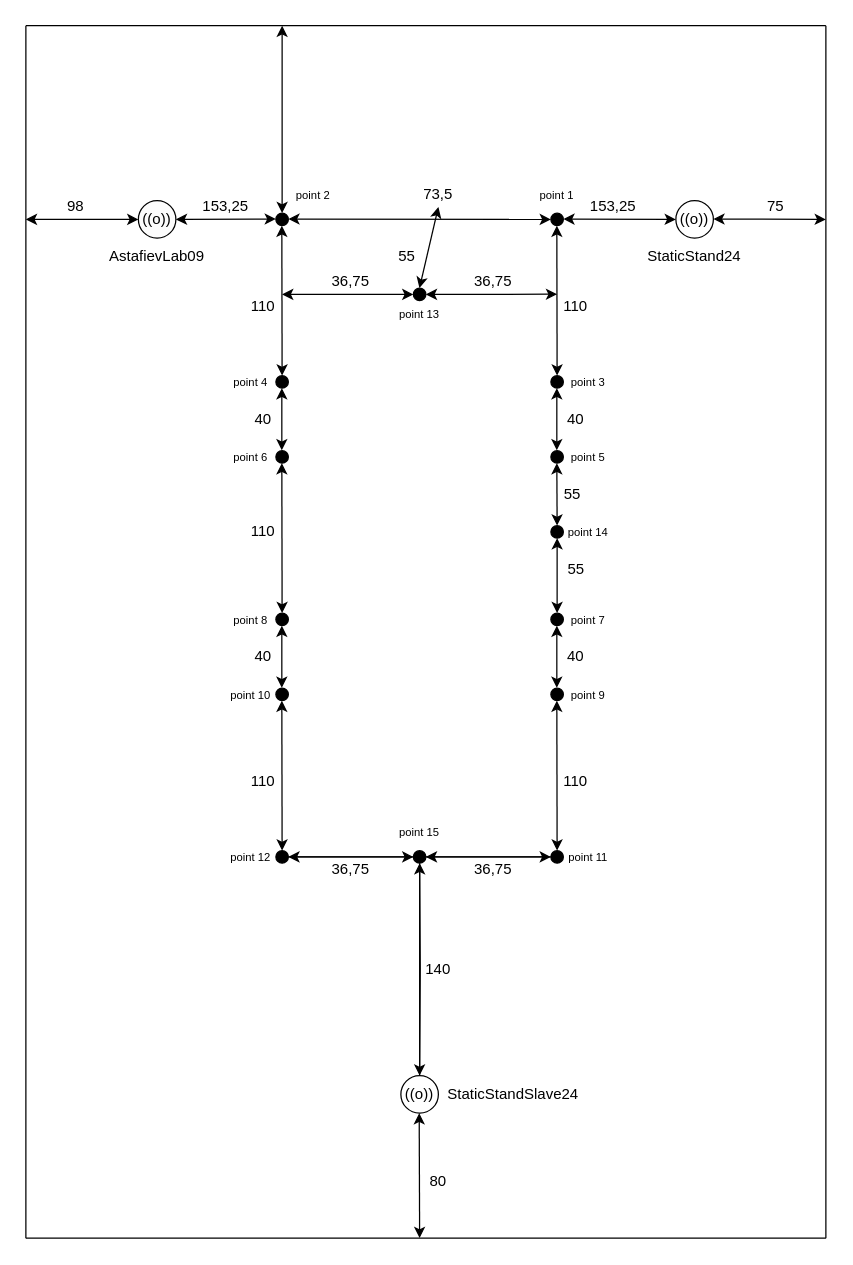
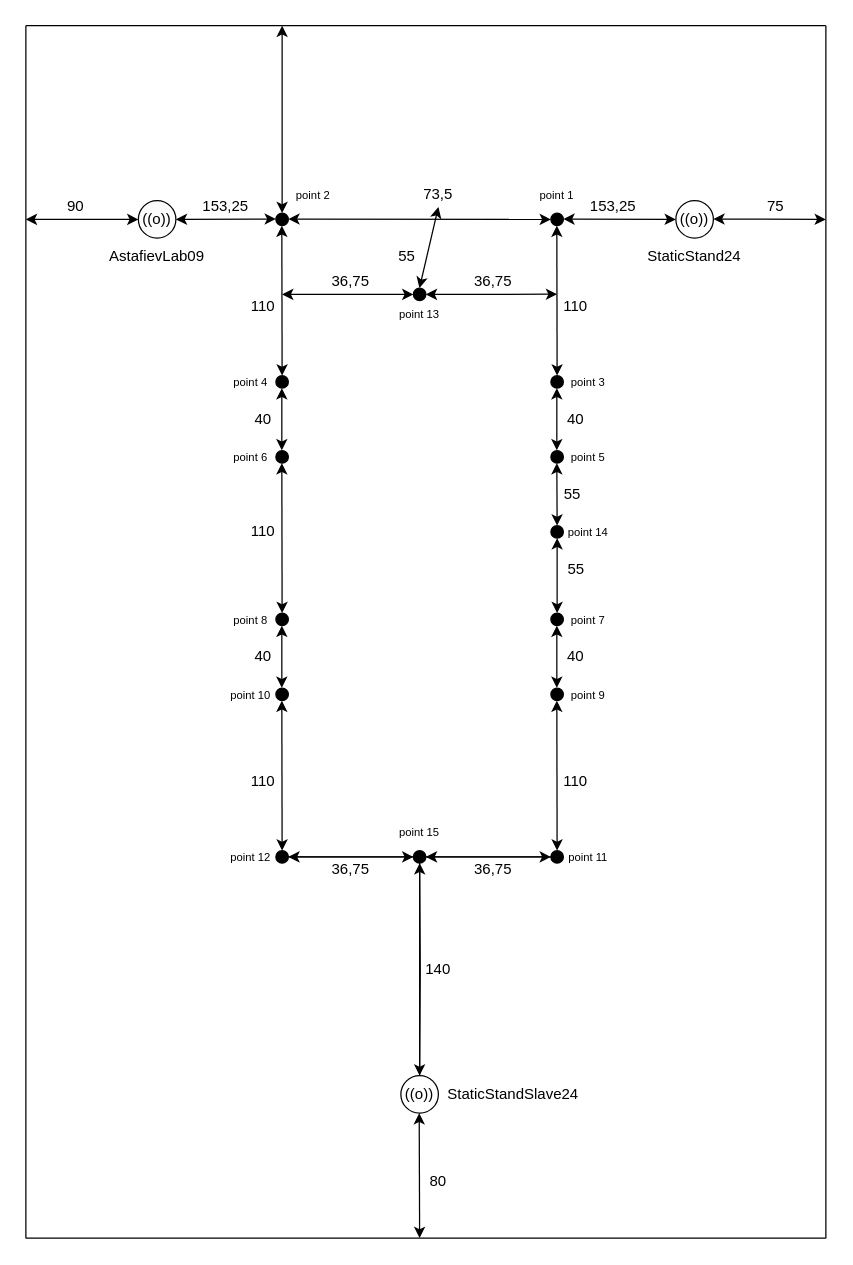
(76, 207) -> (76, 207)
